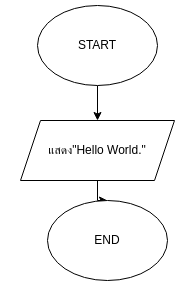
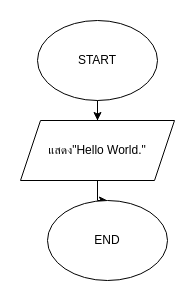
(98, 46) -> (98, 61)
